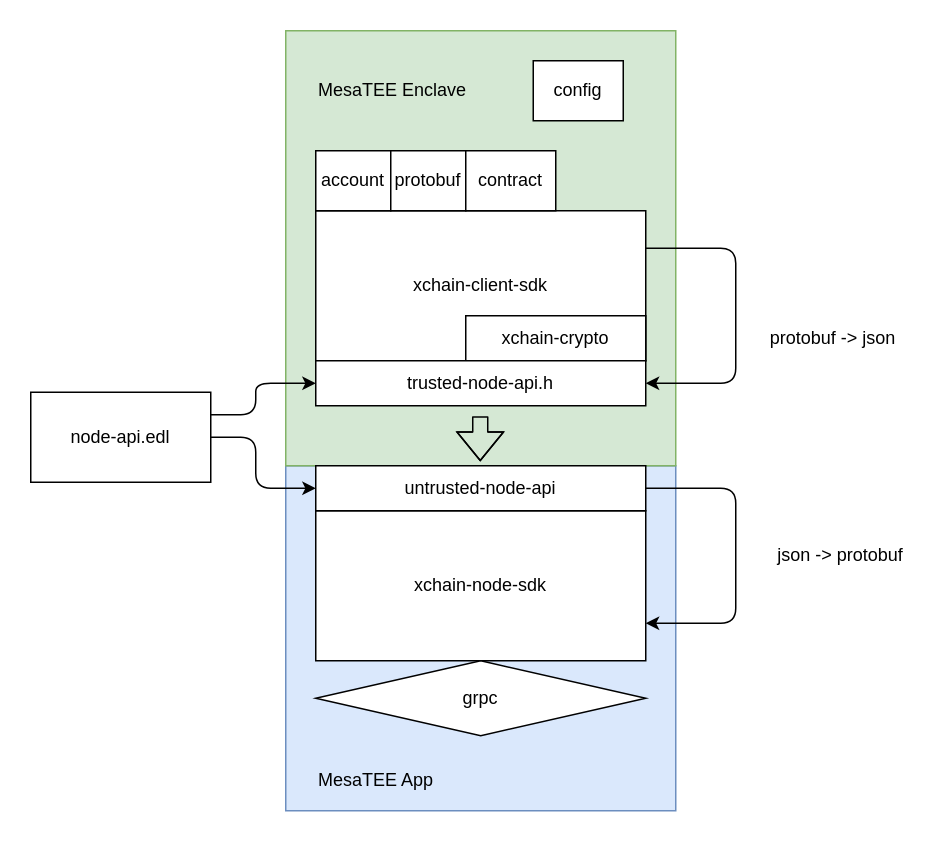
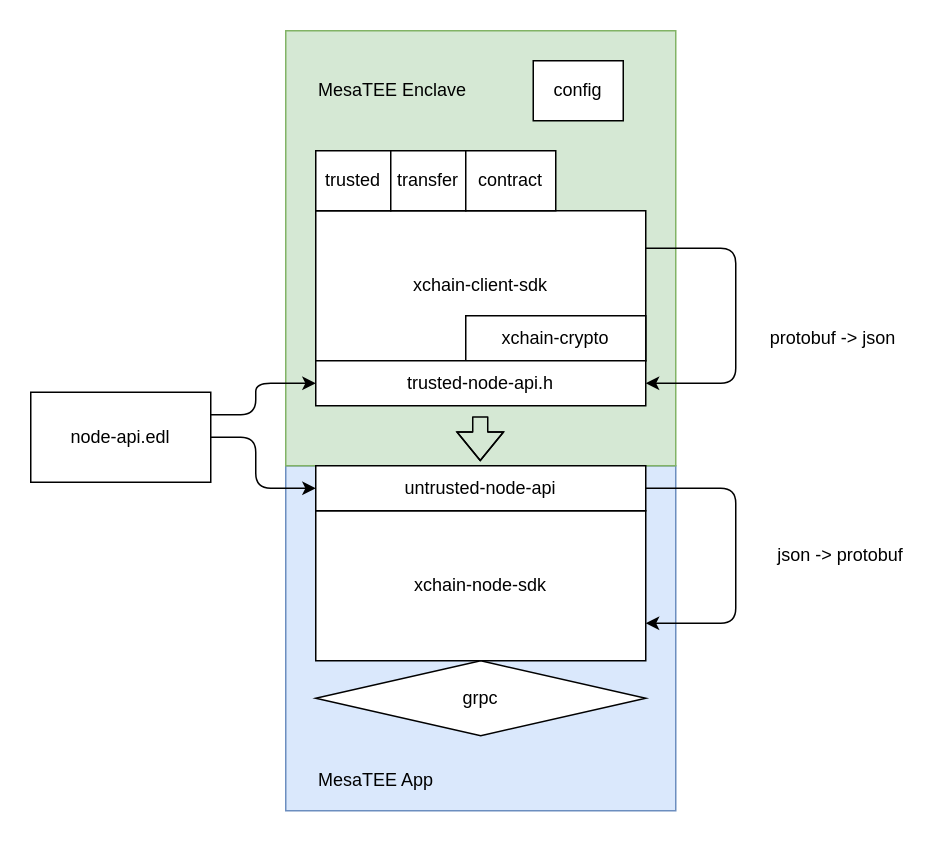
(353, 181) -> (353, 181)
(428, 181) -> (428, 181)
